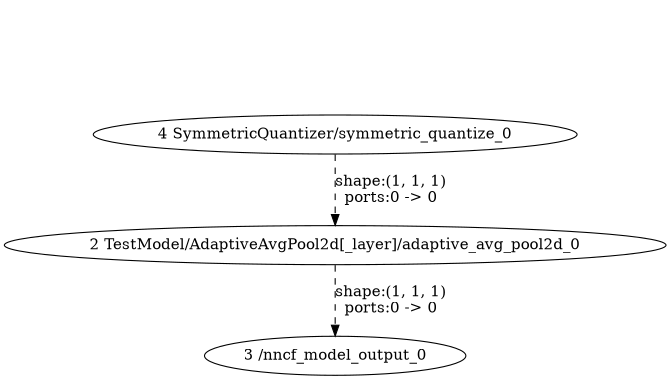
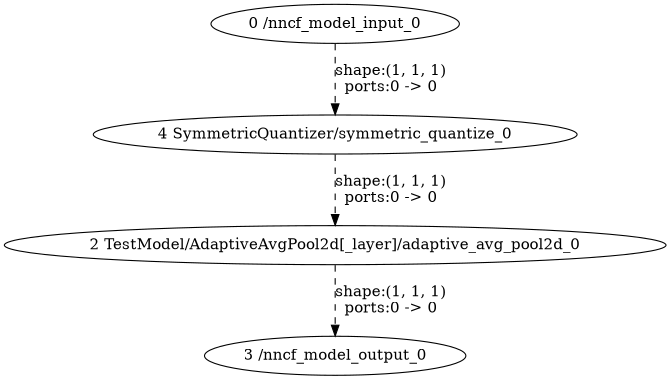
none -> (335, 24)
